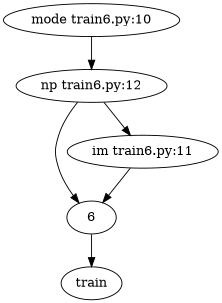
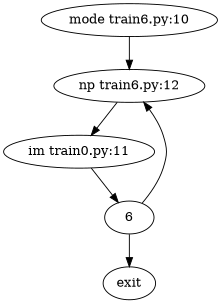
(56, 148) -> (166, 157)
(143, 152) -> (79, 152)
(92, 283) -> (129, 283)
